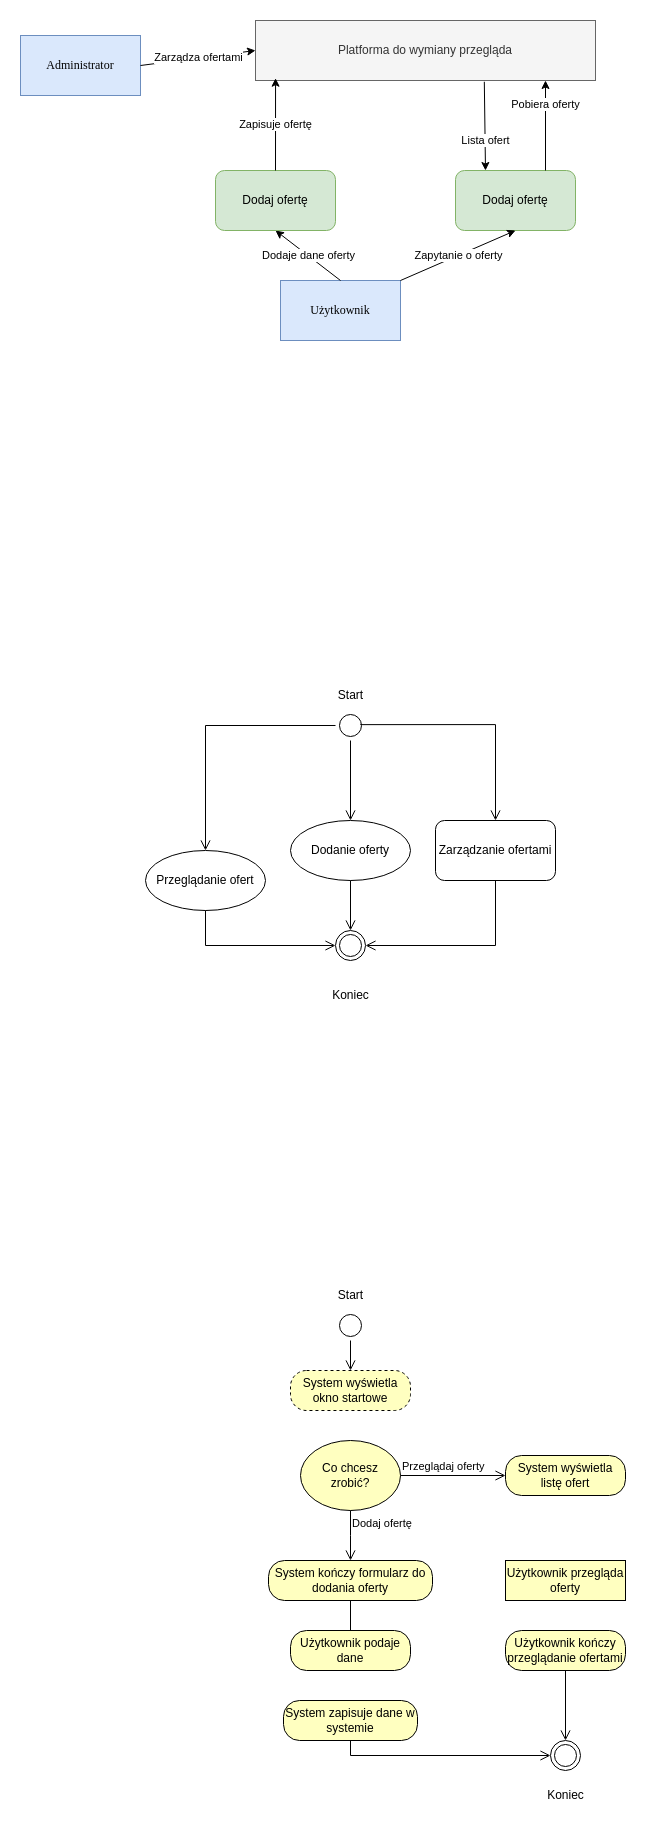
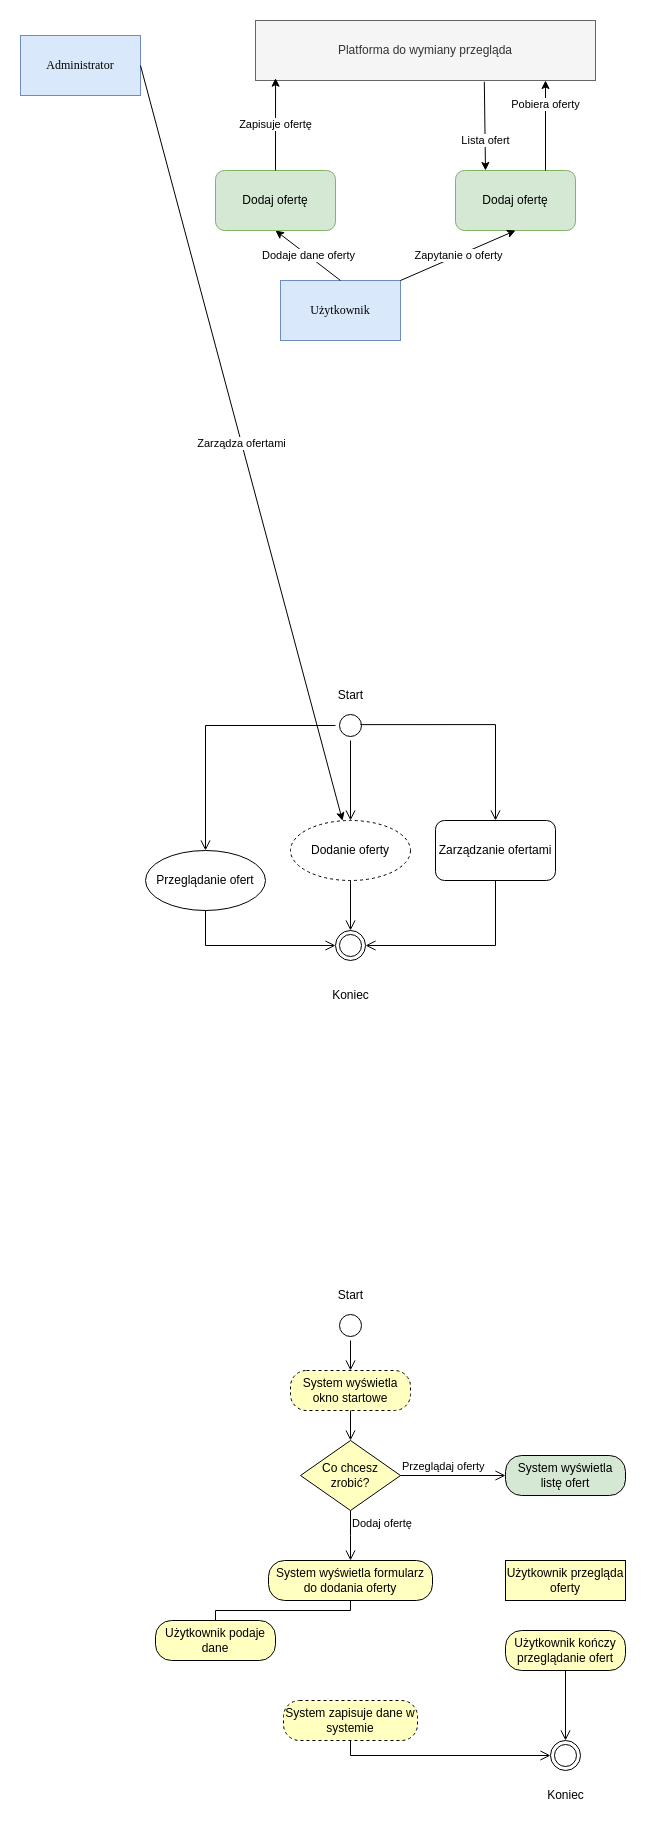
(206, 57) -> (241, 440)
(351, 851) -> (351, 851)
none -> (351, 1424)
(351, 1476) -> (351, 1476)
(566, 1476) -> (566, 1476)
(351, 1581) -> (351, 1581)
(351, 1651) -> (216, 1641)
(566, 1651) -> (566, 1651)
(351, 1721) -> (351, 1721)
